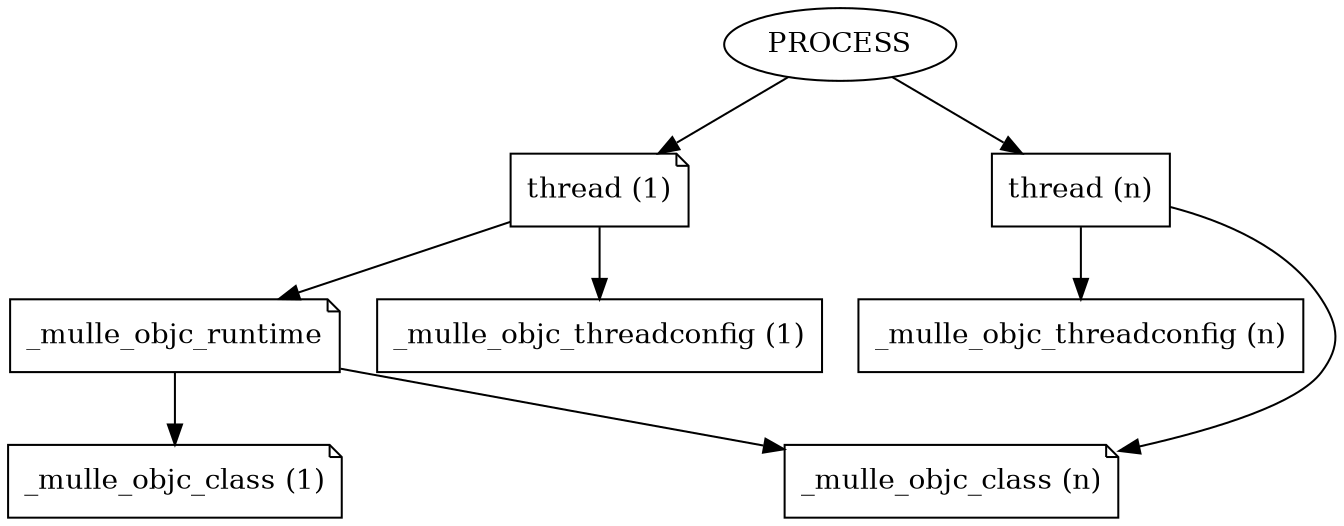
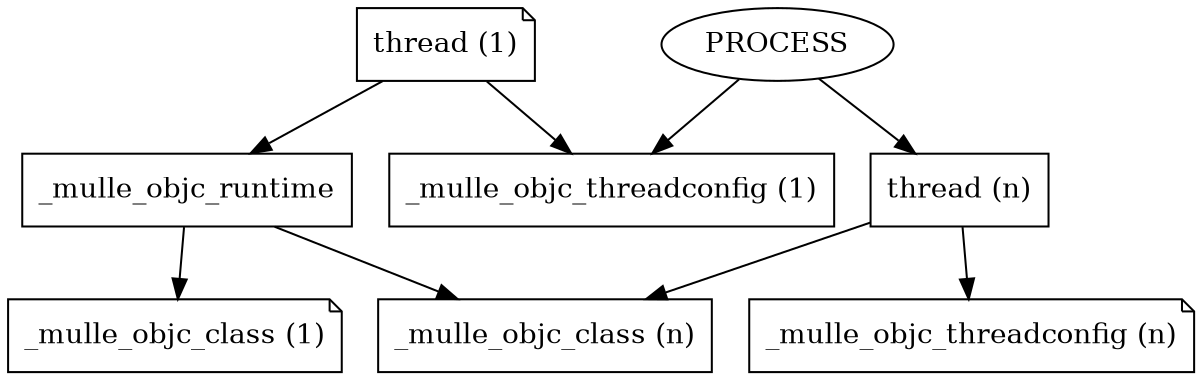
(732, 110) -> (703, 110)
(175, 336) -> (187, 190)
(1081, 336) -> (972, 336)
(951, 481) -> (545, 336)
